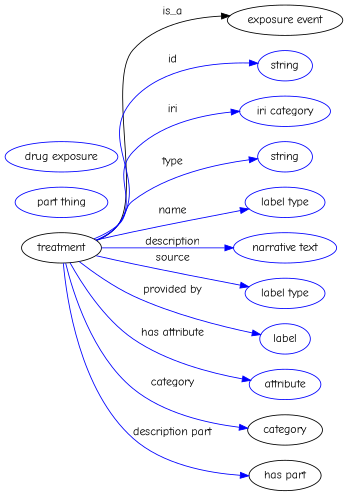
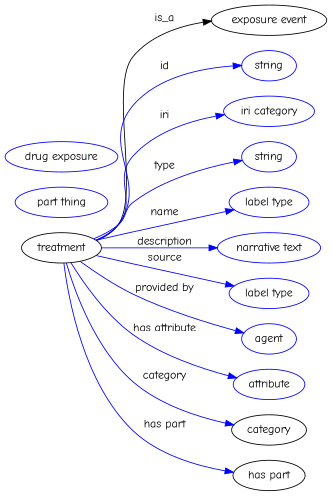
(285, 339) -> (269, 339)
(173, 432) -> (165, 424)
